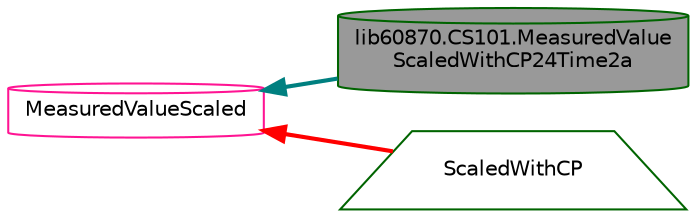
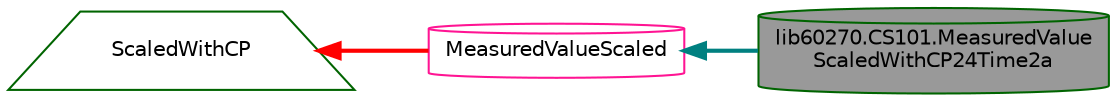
(513, 51) -> (934, 51)
(339, 143) -> (384, 51)
